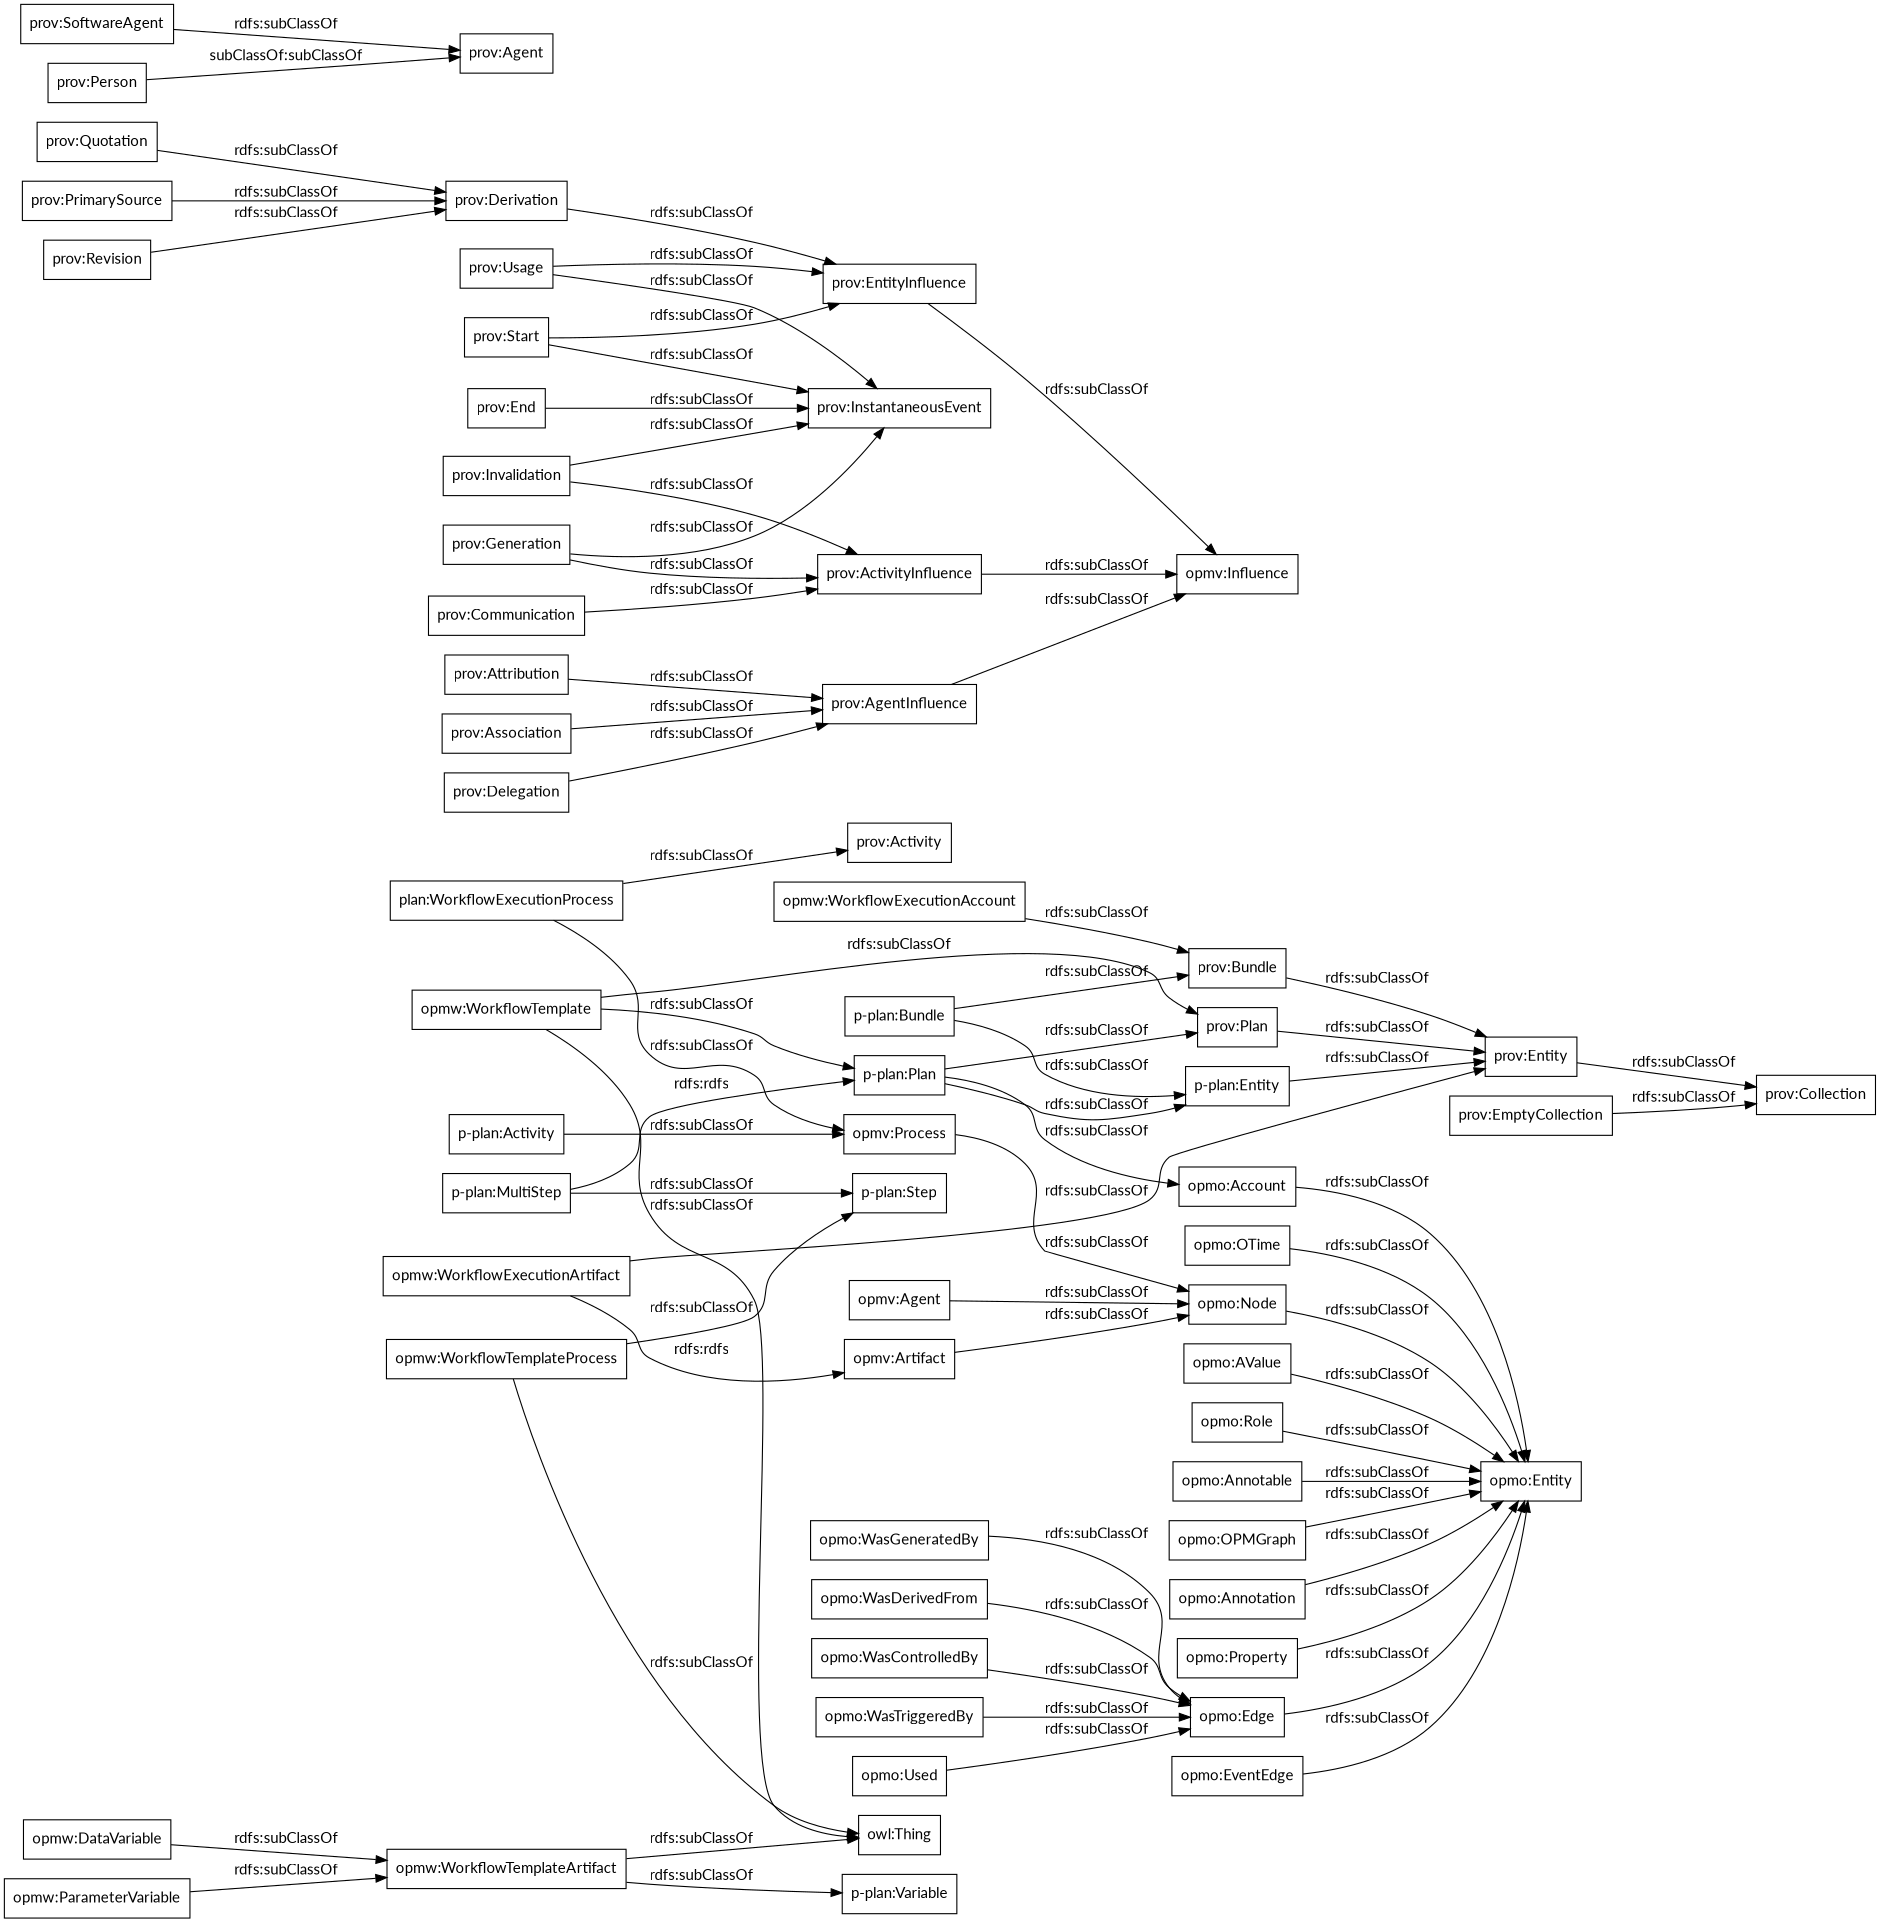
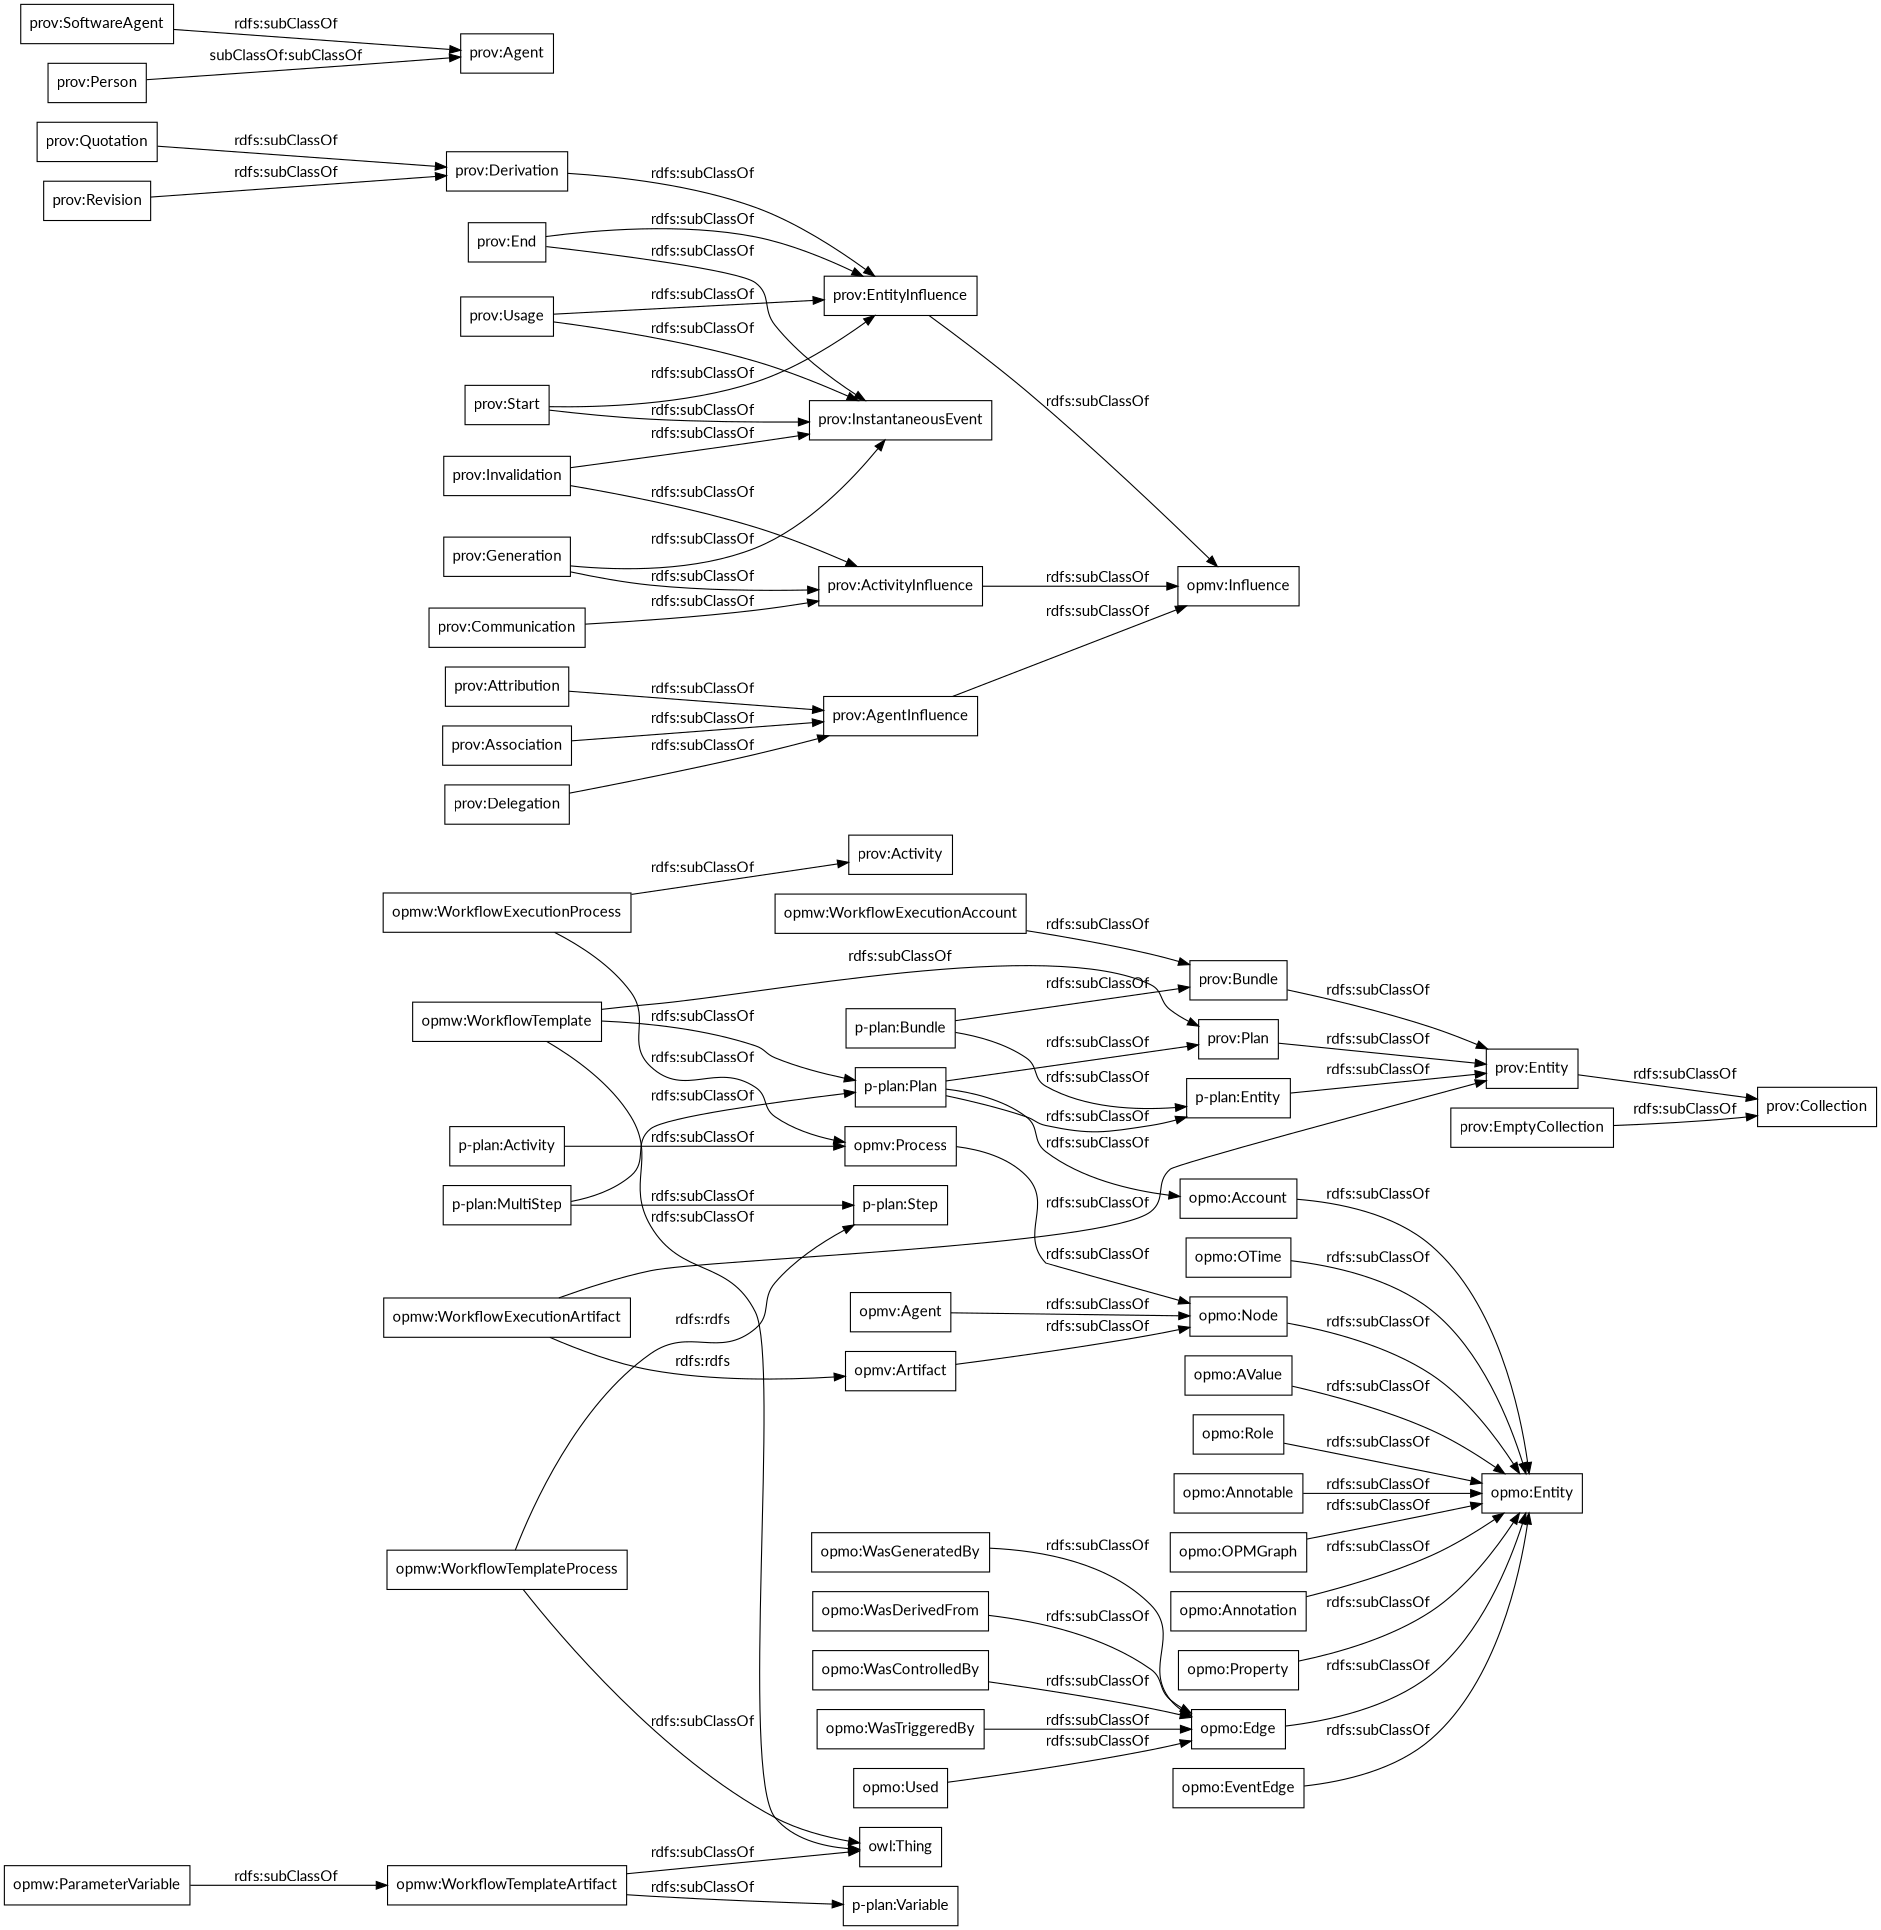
(97, 201) -> none
none -> (702, 230)
(507, 901) -> (507, 913)
(702, 1085) -> (703, 1097)
(702, 1308) -> (703, 1320)
(97, 1839) -> none
